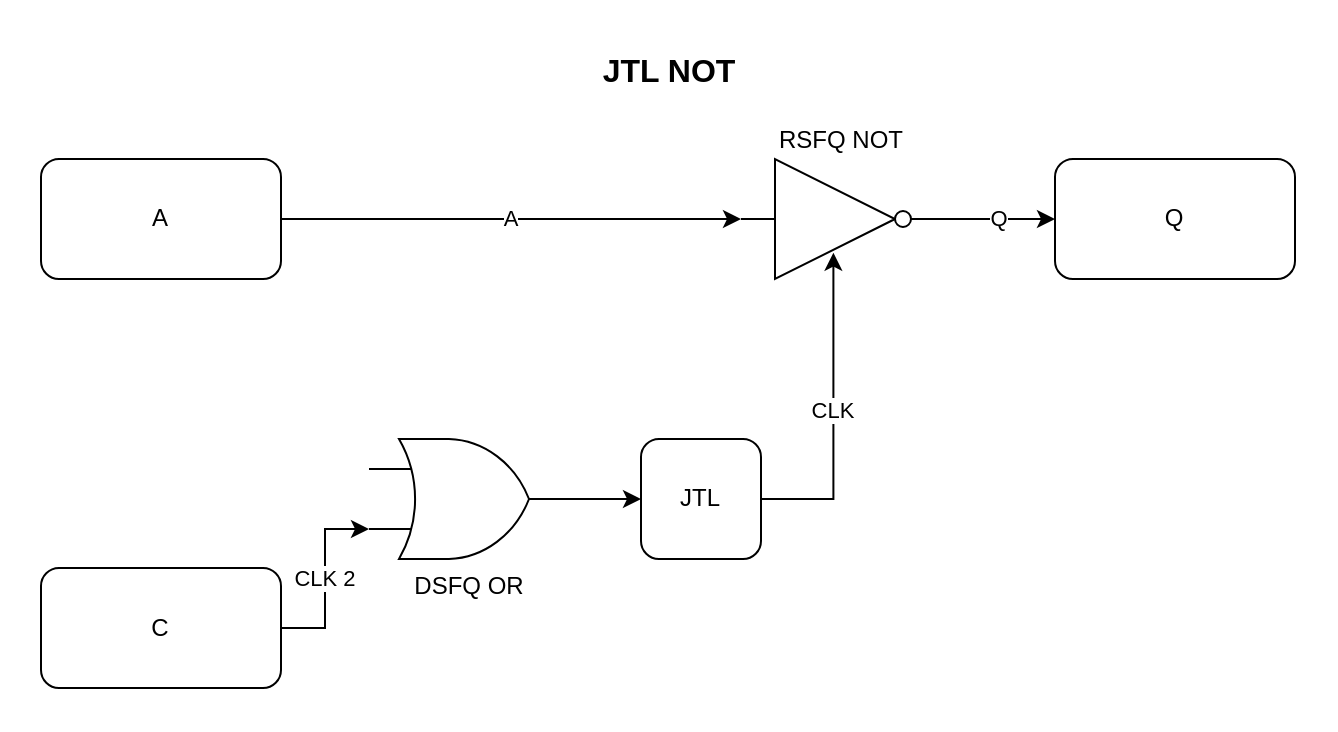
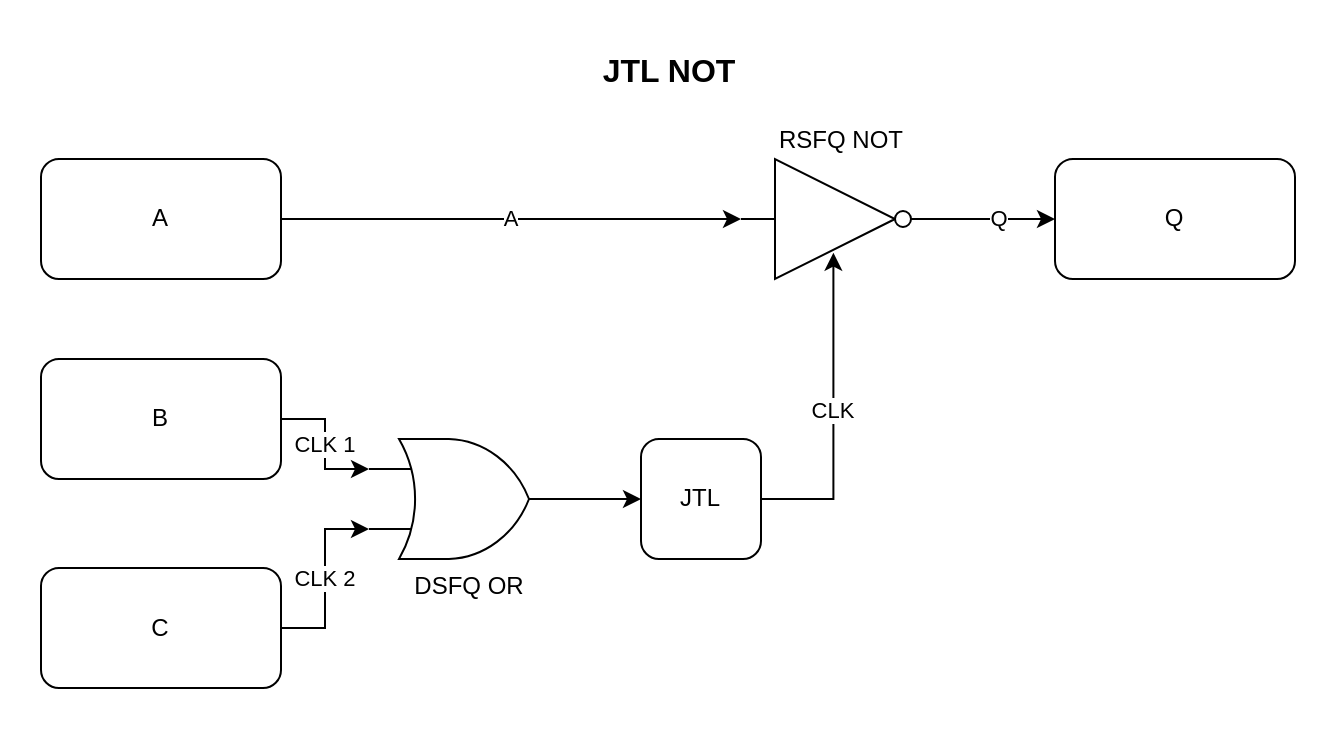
none -> (161, 419)
none -> (325, 437)
